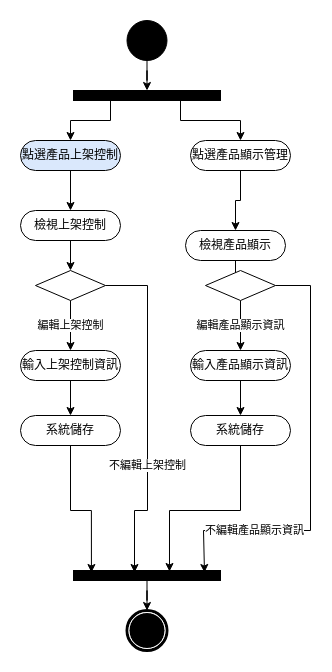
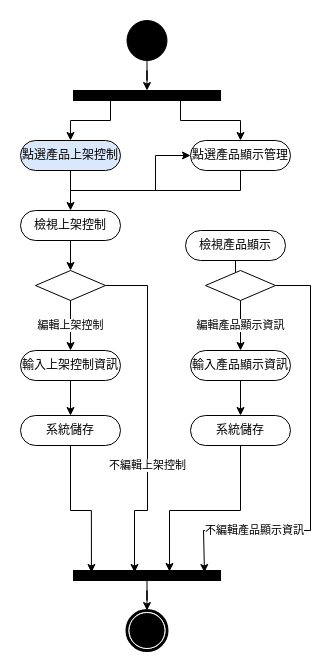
(71, 188) -> (156, 159)
(236, 203) -> (201, 191)
